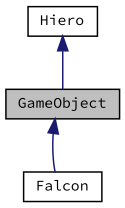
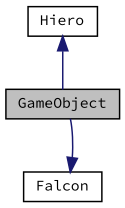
(53, 153) -> (73, 138)
